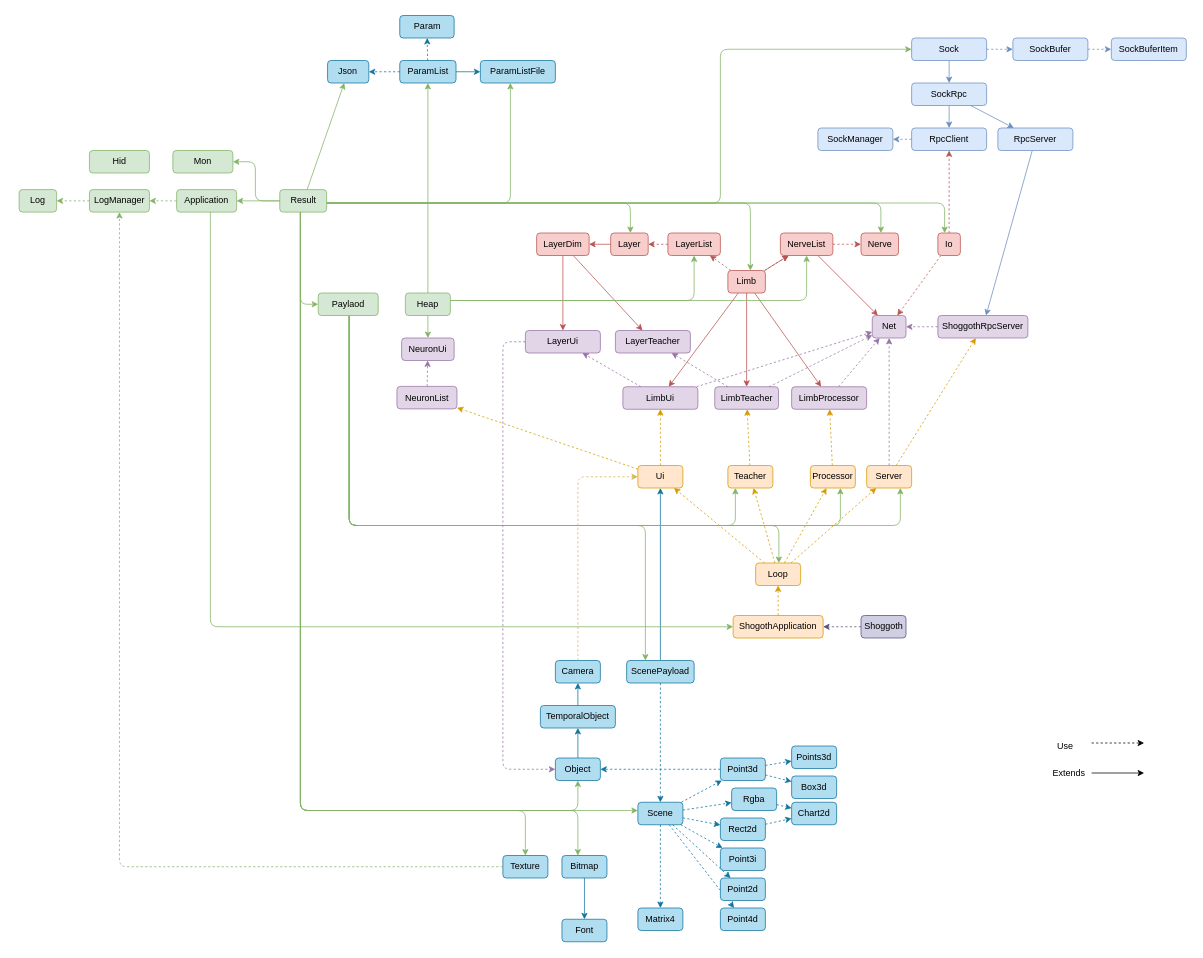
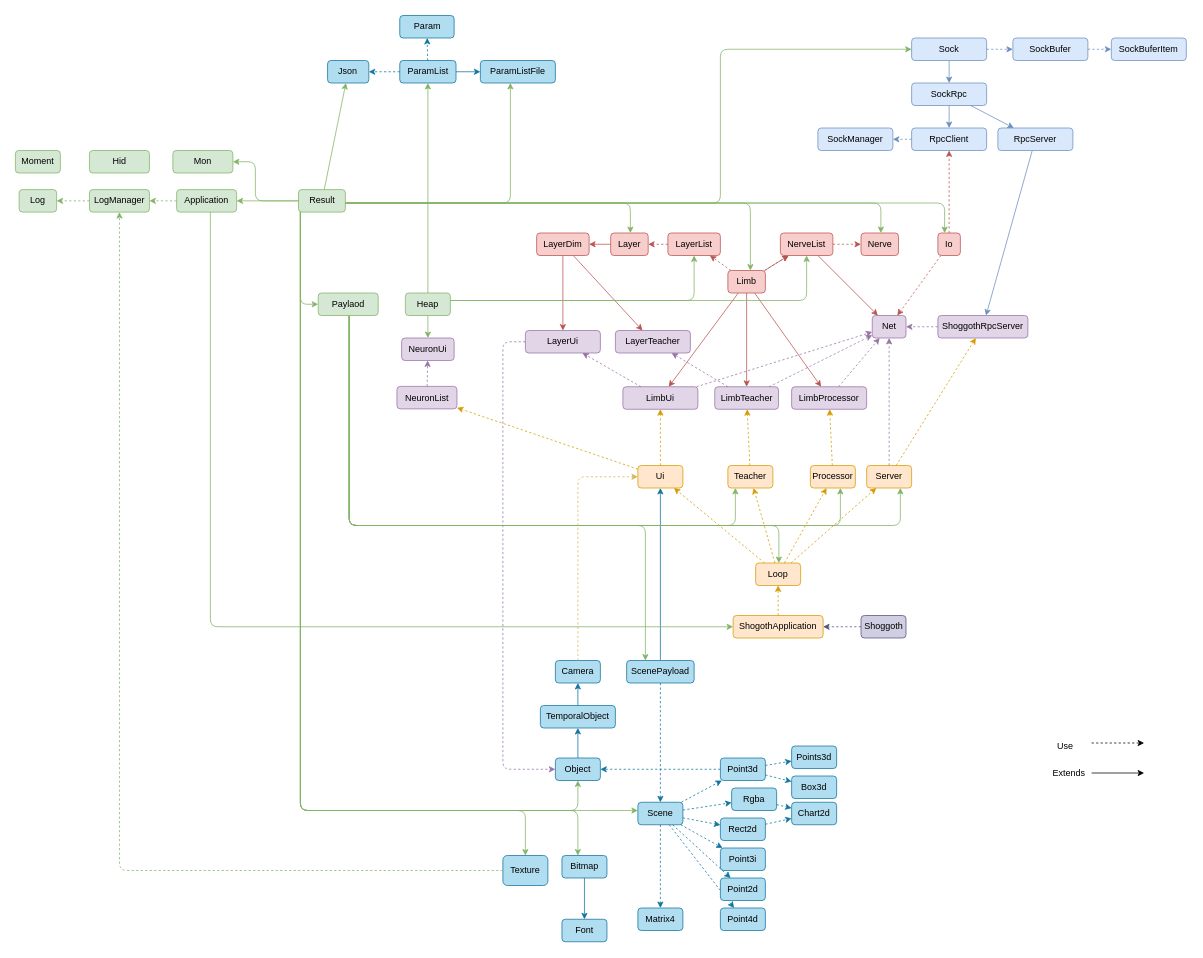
none -> (38, 162)
(303, 201) -> (322, 201)
(525, 867) -> (525, 870)
